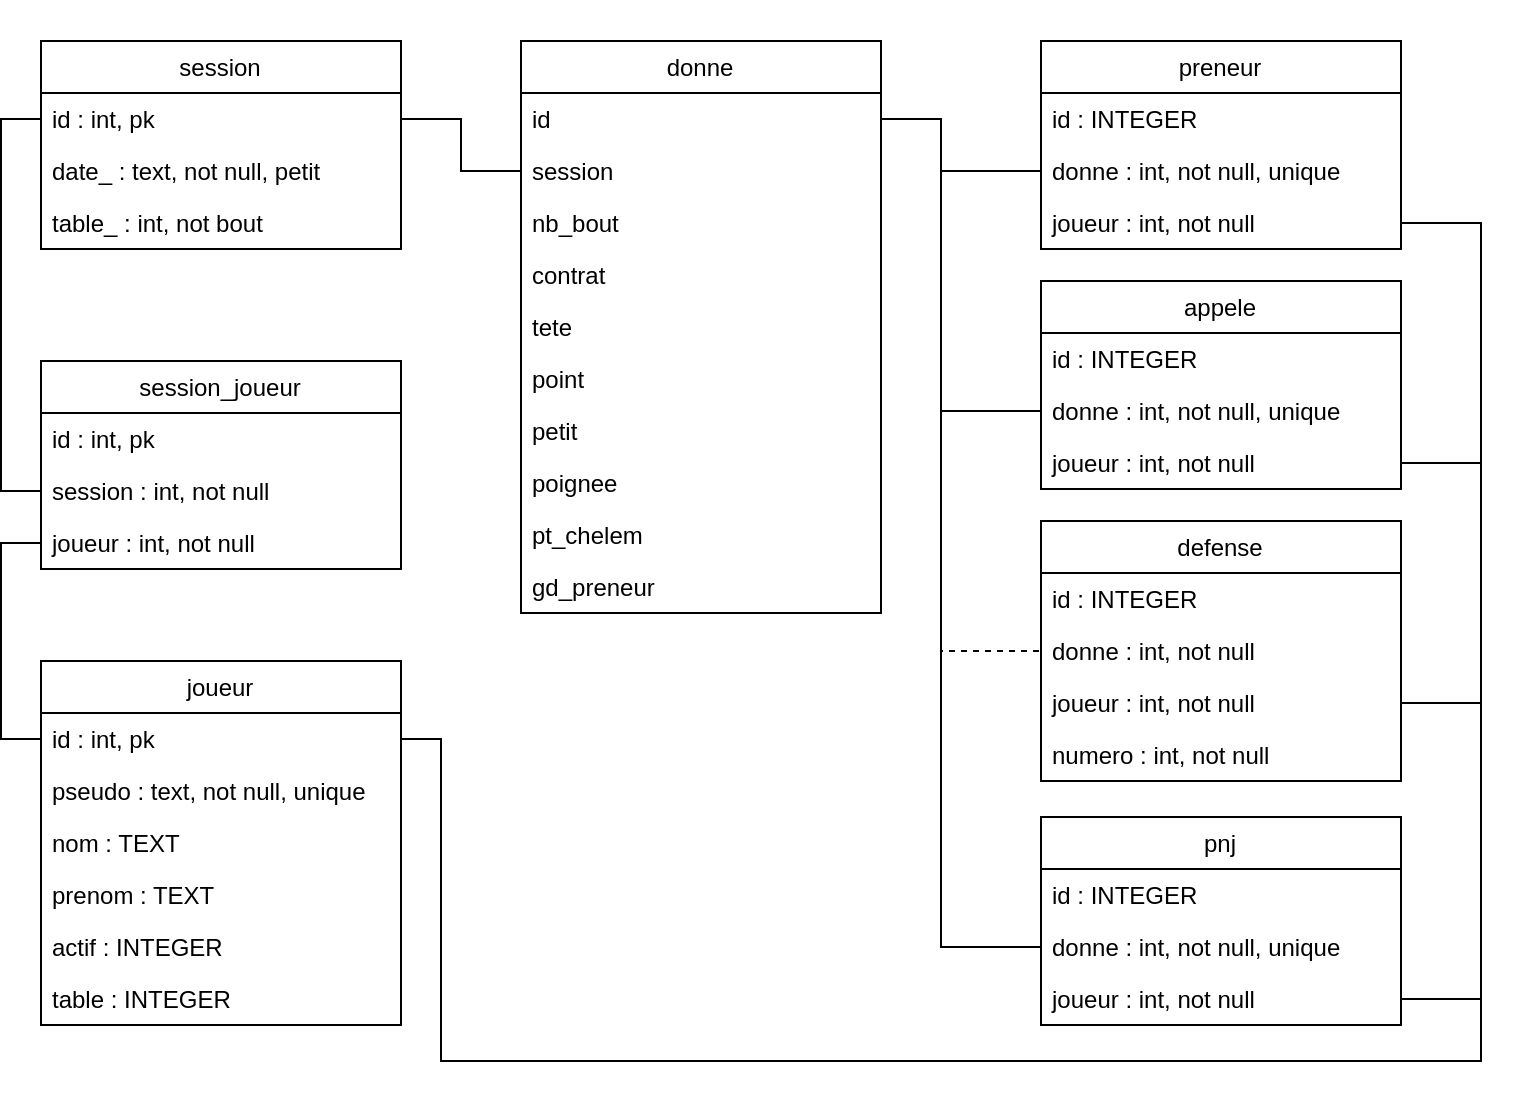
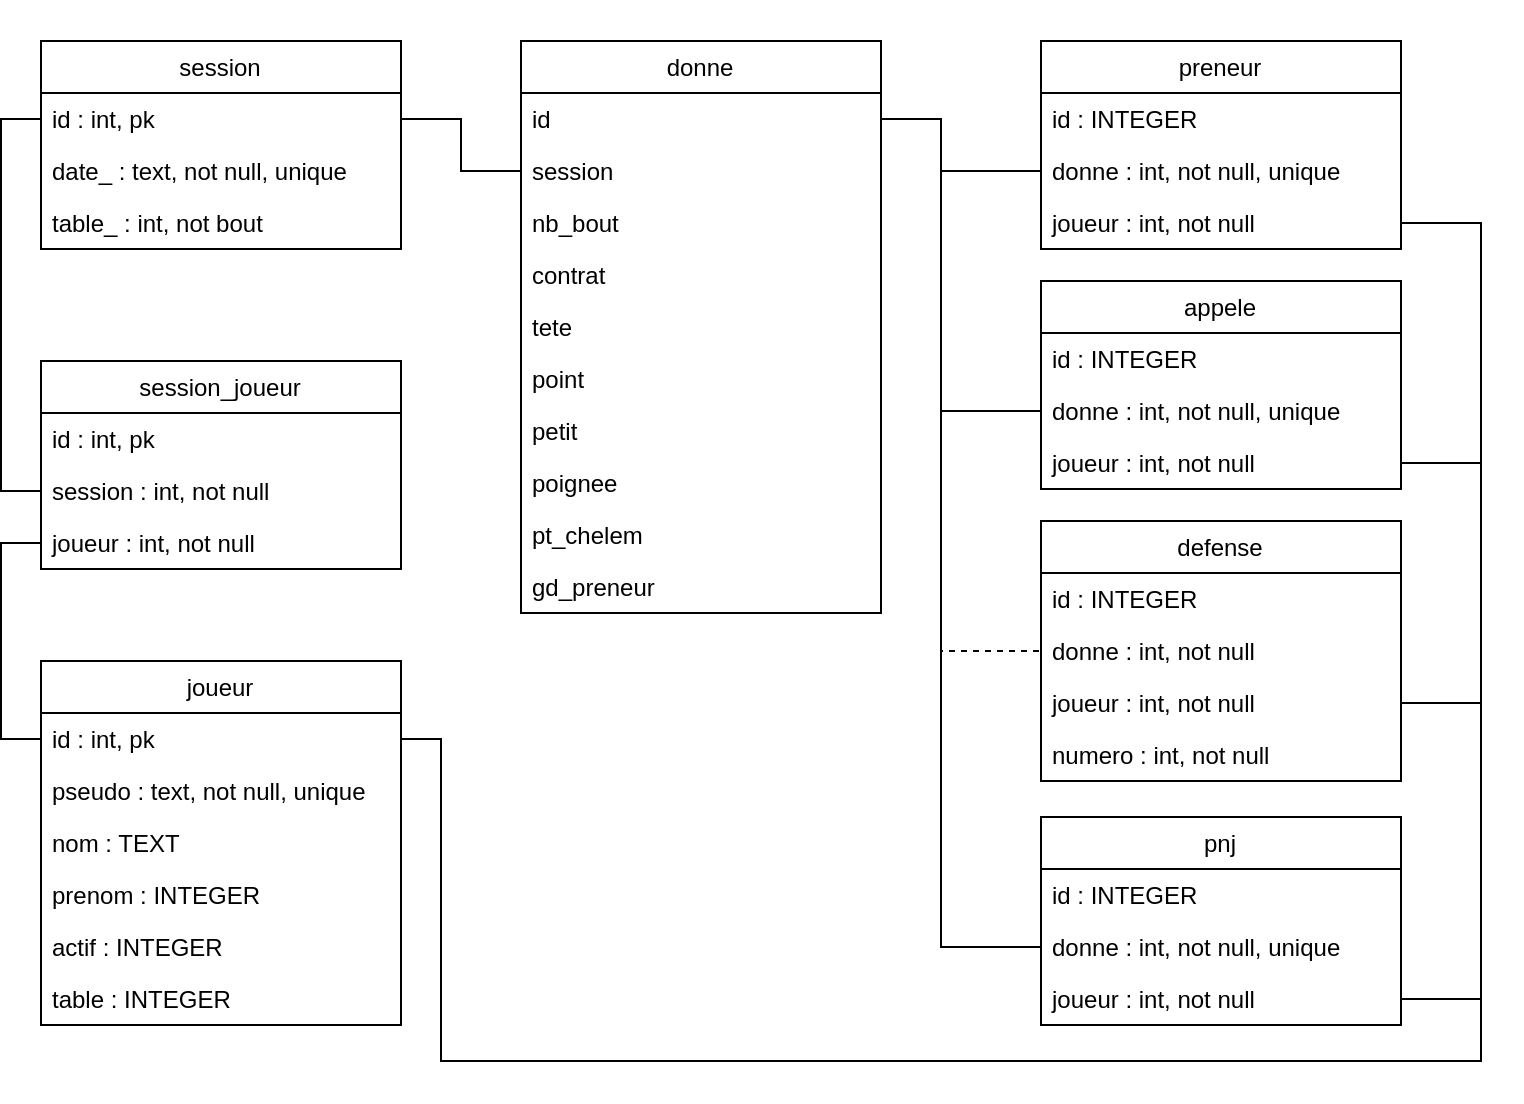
(213, 172) -> (219, 172)
(130, 896) -> (150, 896)
